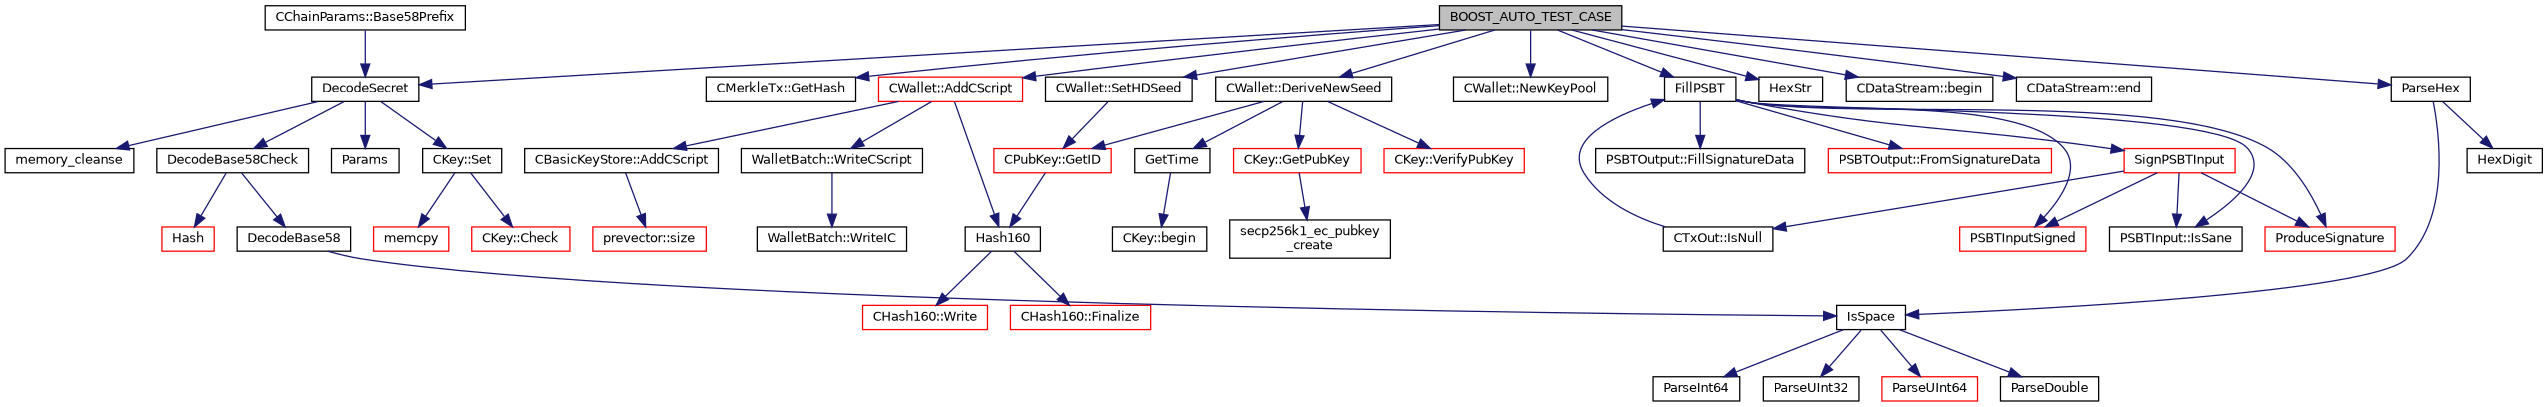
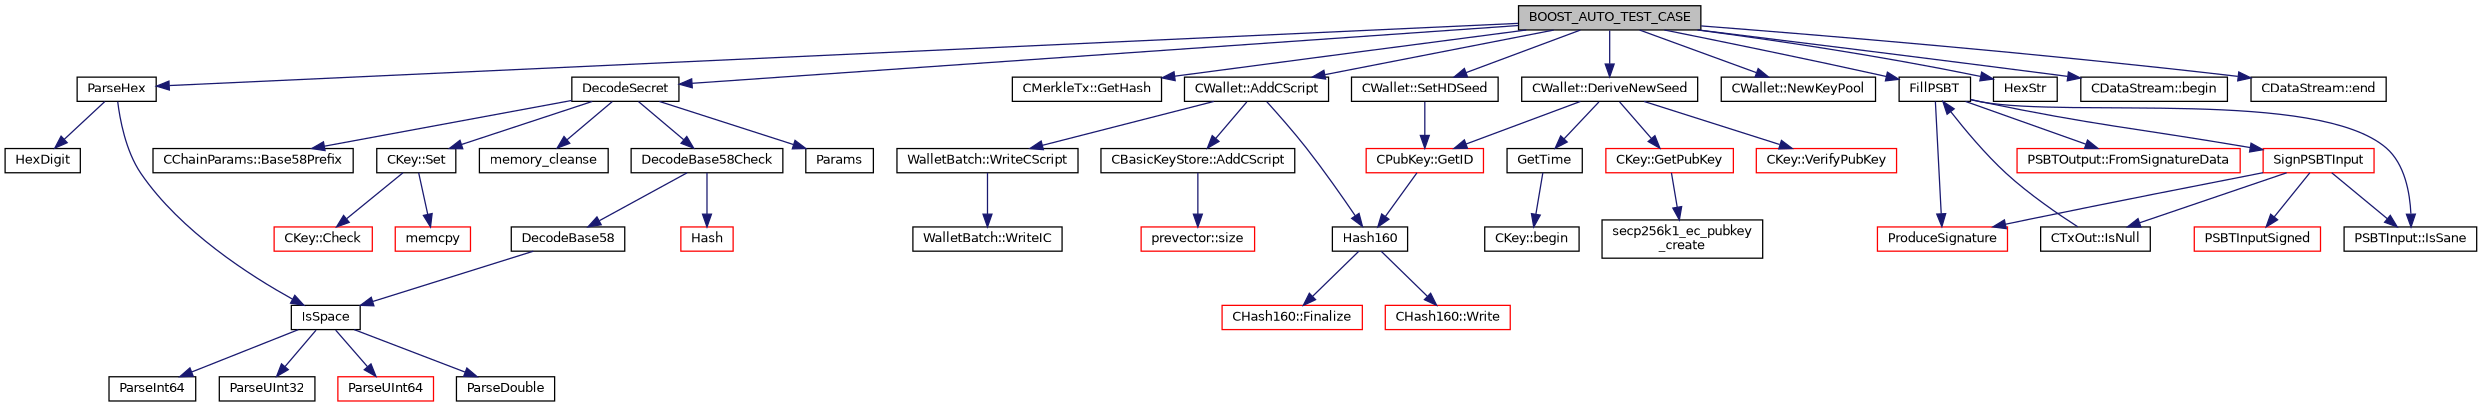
(365, 47) -> (448, 123)
(951, 89) -> (1257, 89)
(2014, 123) -> none
(1700, 161) -> none
